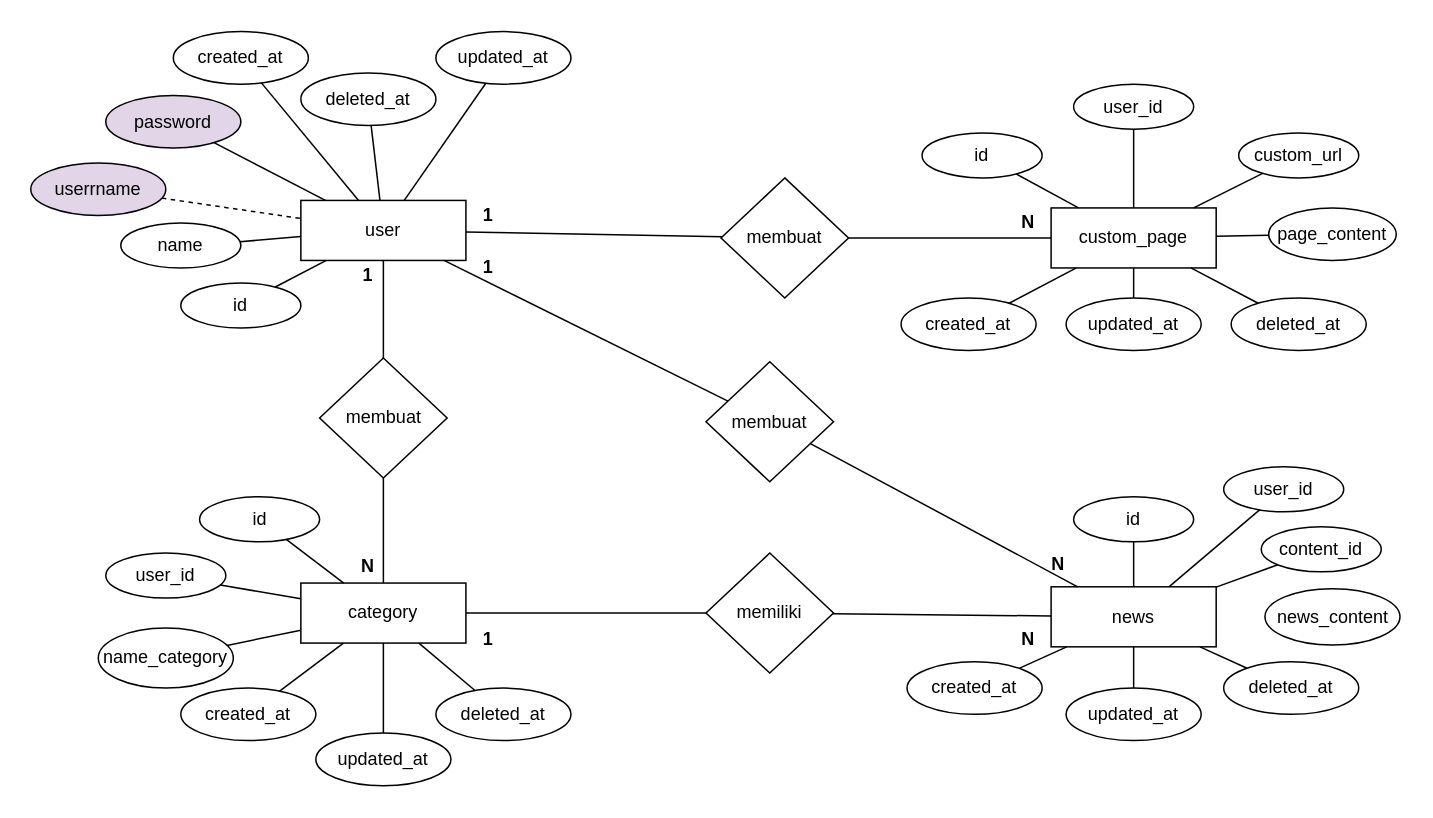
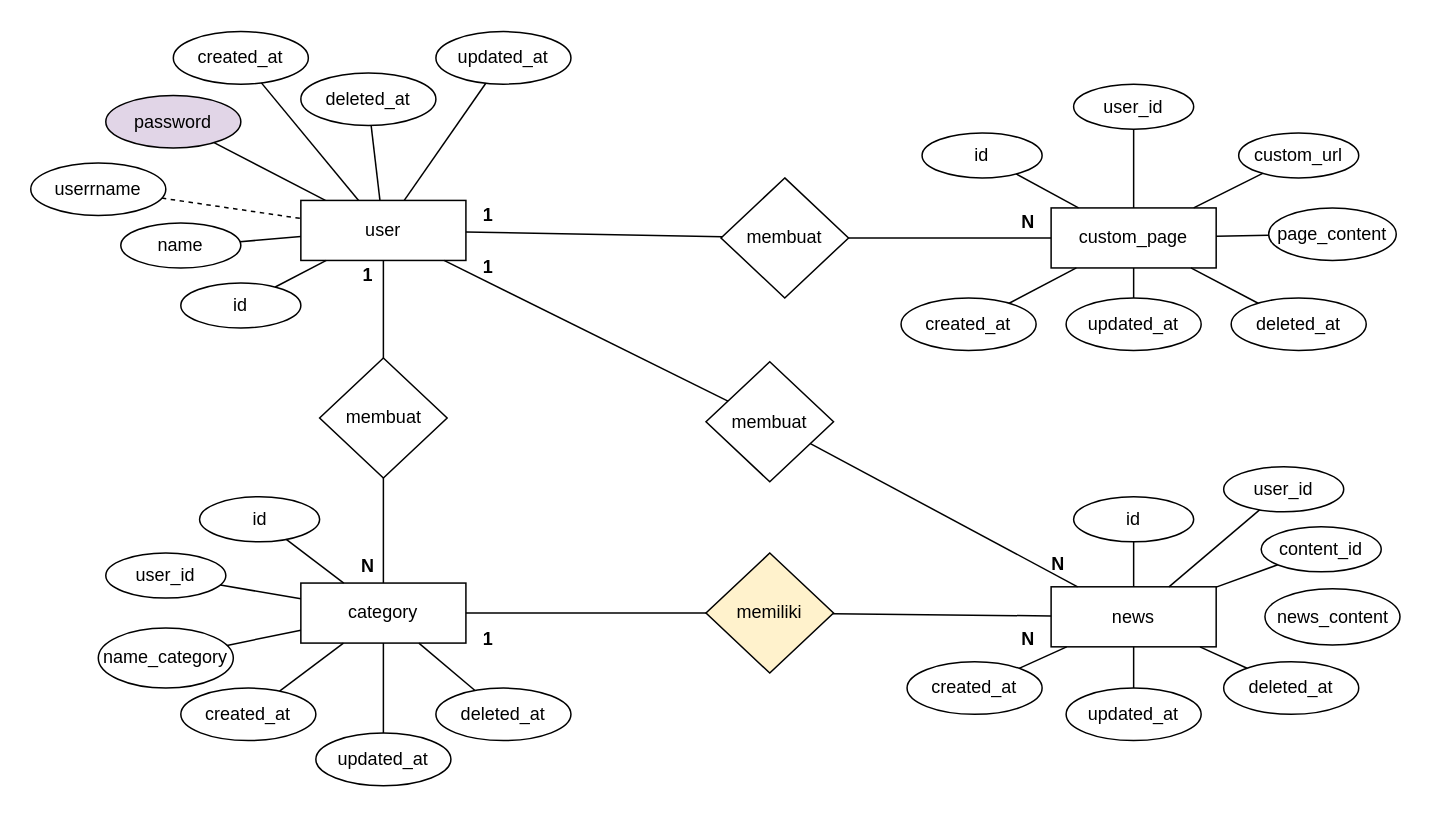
(98, 189) -> (98, 189)
(770, 613) -> (770, 613)
